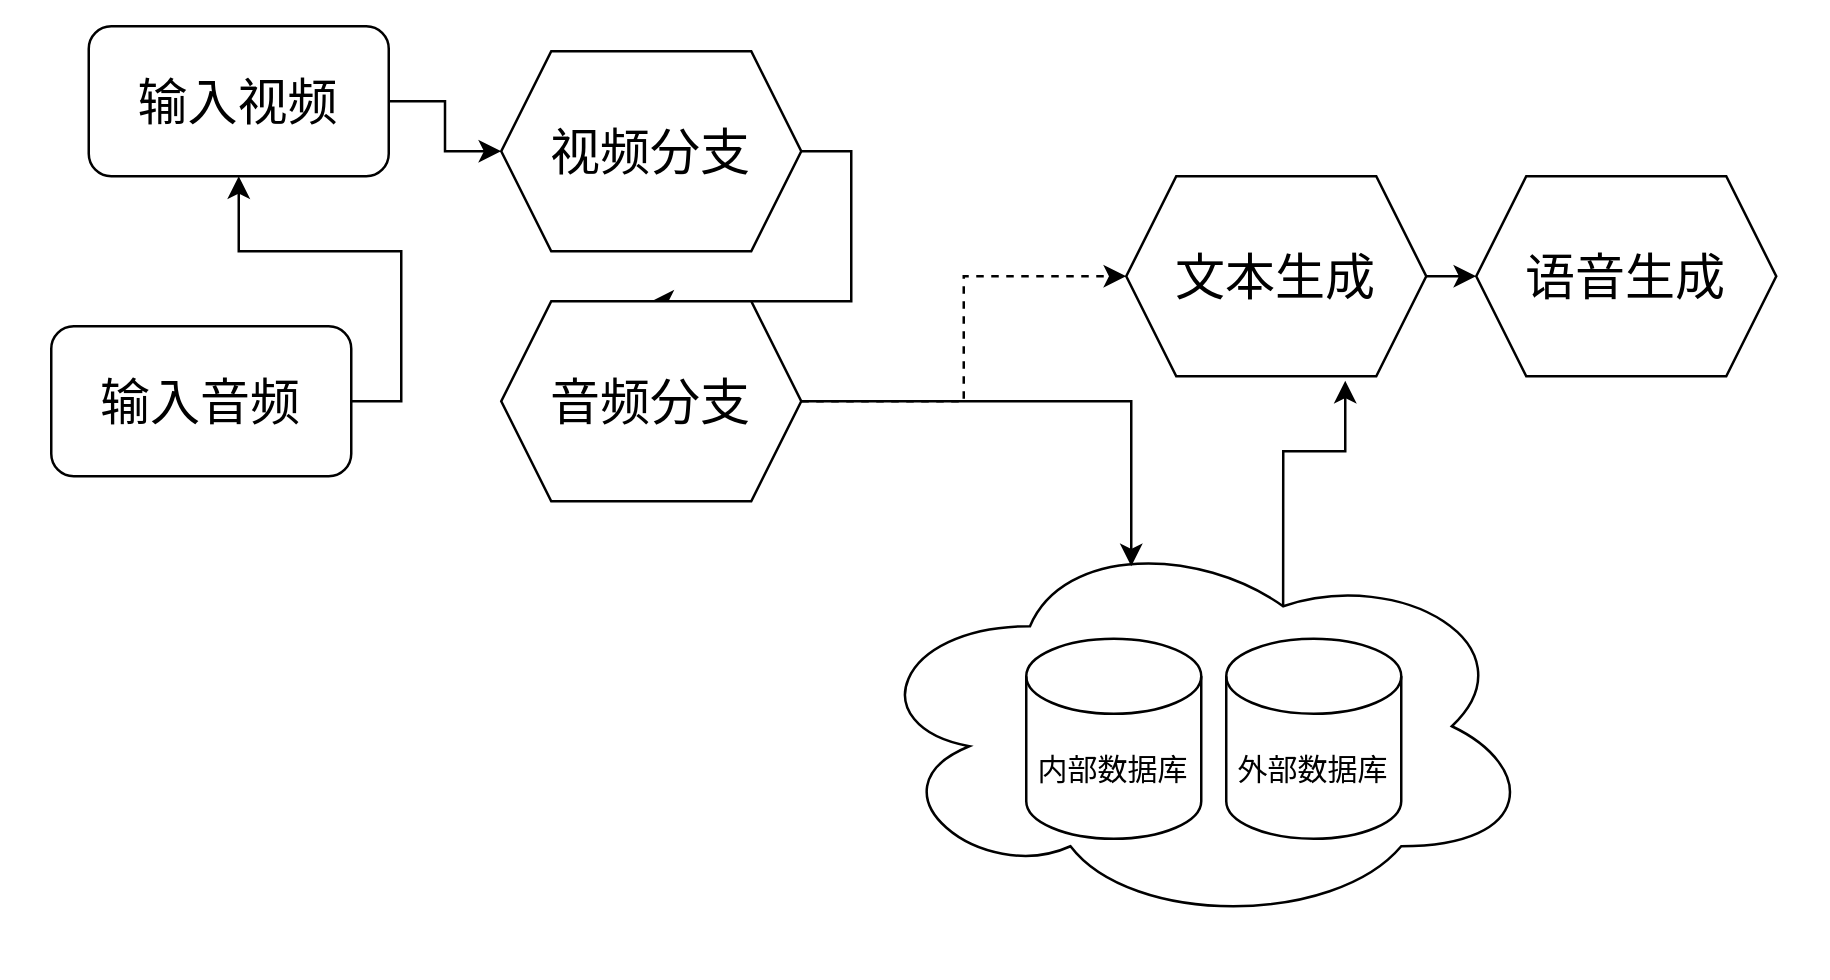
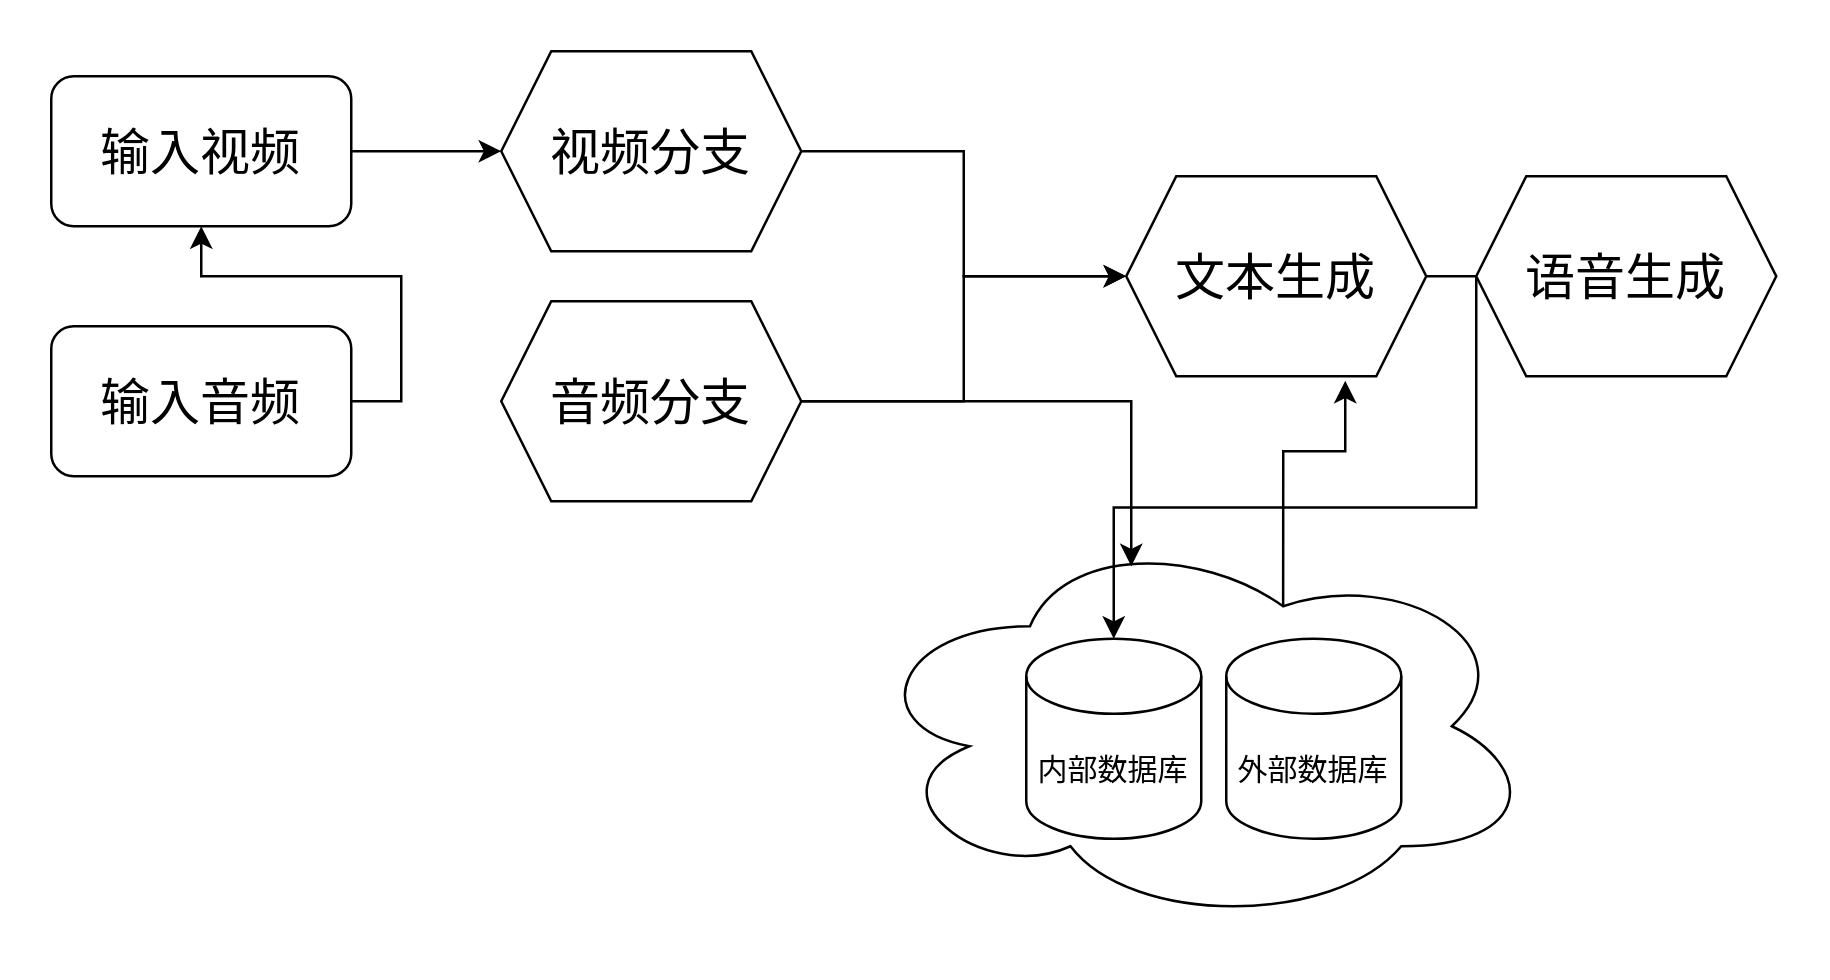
(239, 101) -> (201, 151)
(851, 275) -> (964, 154)
(1458, 276) -> (1476, 476)
(964, 339) -> (964, 339)
